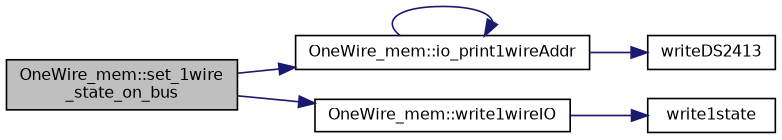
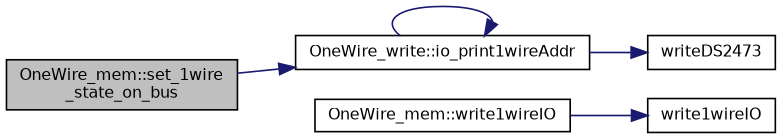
(443, 52) -> (443, 52)
(712, 52) -> (712, 52)
(268, 99) -> none
(712, 115) -> (712, 115)
